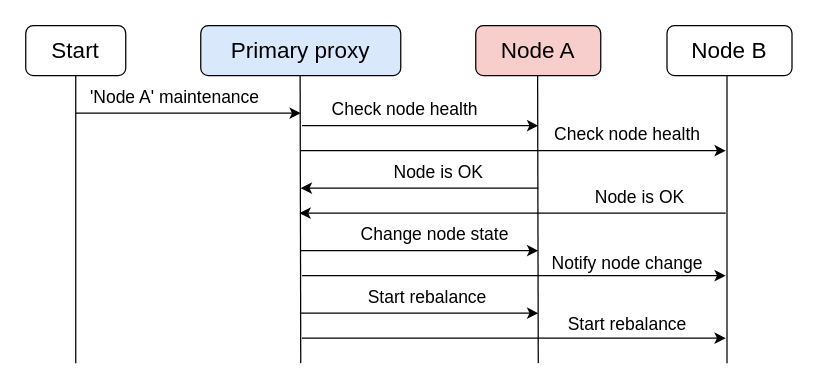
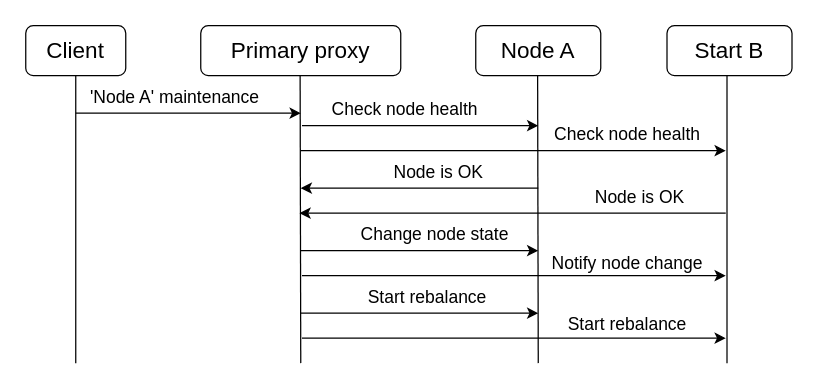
(76, 51) -> (76, 51)
(301, 51) -> (301, 51)
(538, 51) -> (538, 51)
(729, 51) -> (729, 51)
